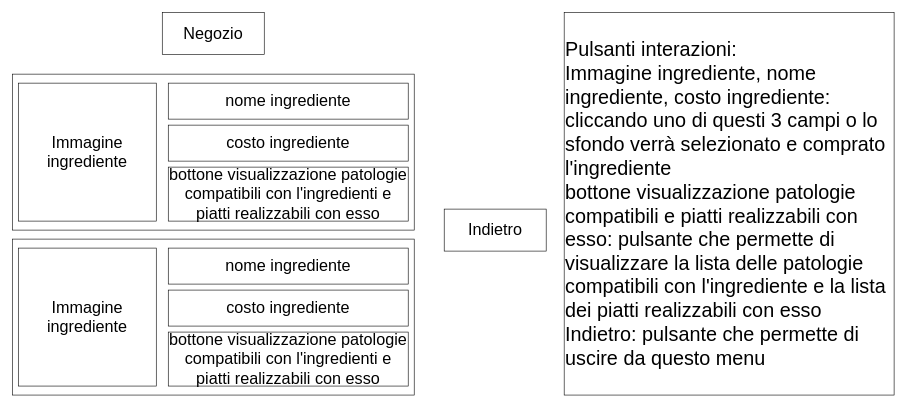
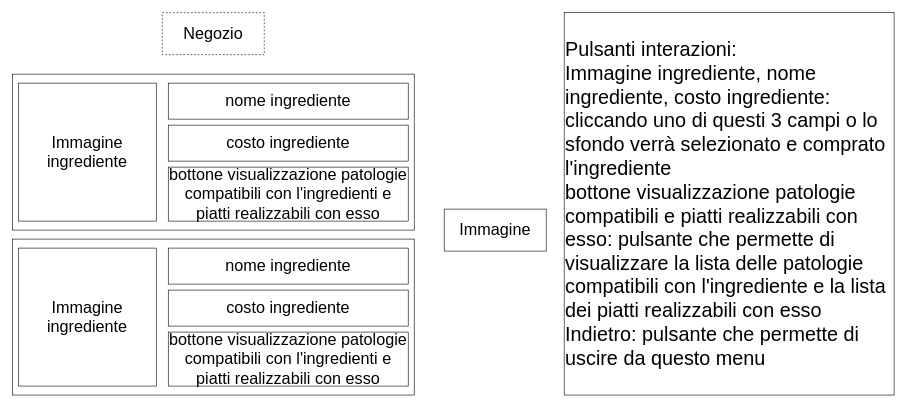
(213, 34) -> (213, 34)
(495, 230) -> (495, 230)
